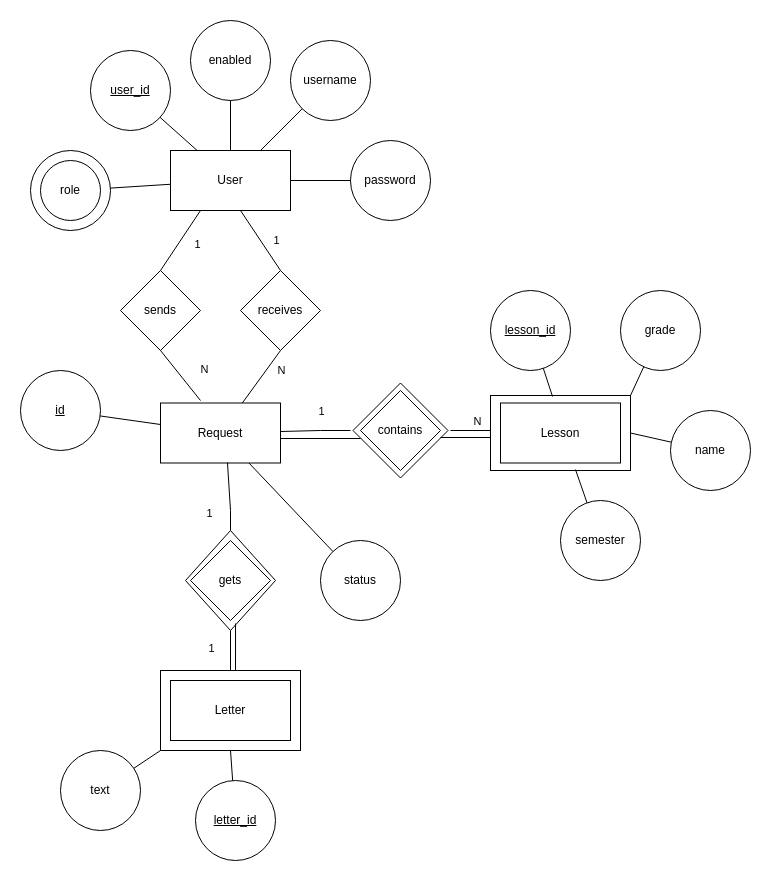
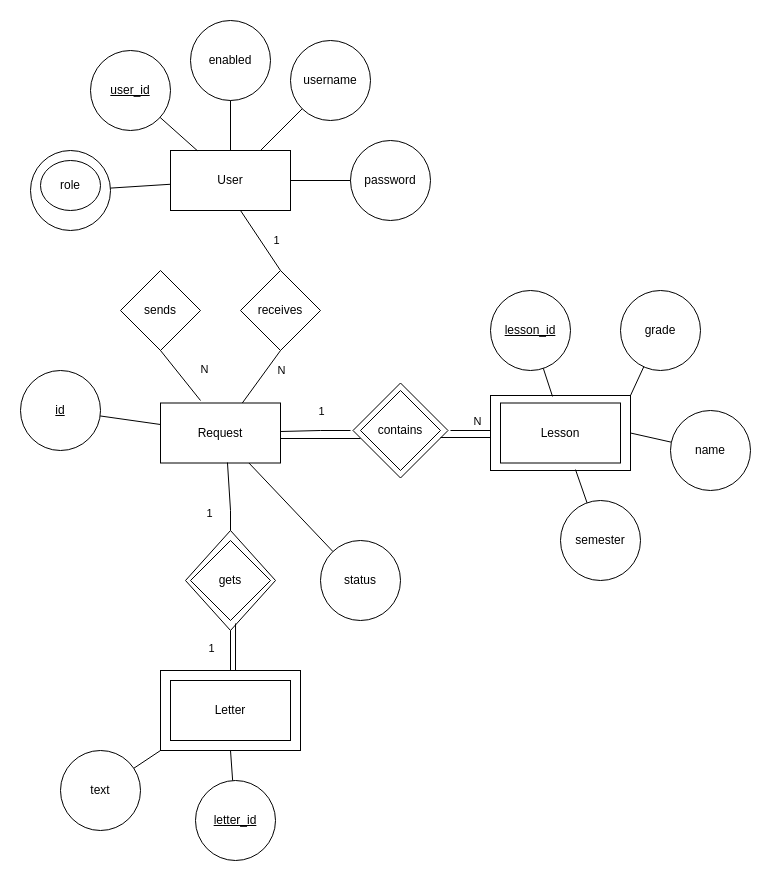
(71, 191) -> (71, 186)
(181, 241) -> none
